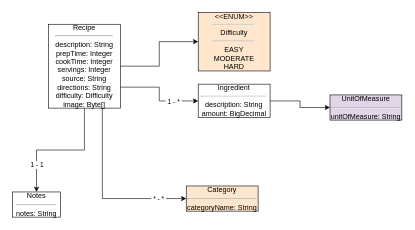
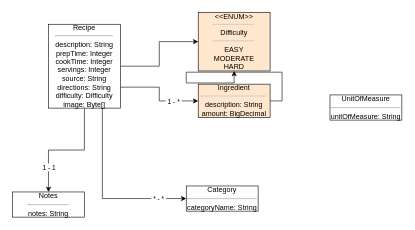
(234, 101) -> (234, 101)
(312, 108) -> (186, 80)
(366, 108) -> (366, 108)
(222, 199) -> (222, 199)
(36, 205) -> (48, 205)
